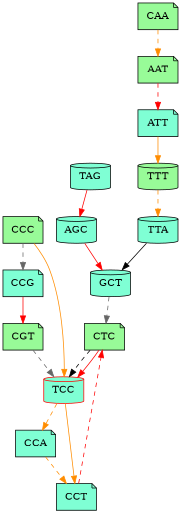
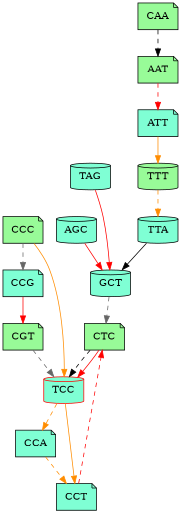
(158, 39) -> (158, 39)
(84, 200) -> (105, 226)
